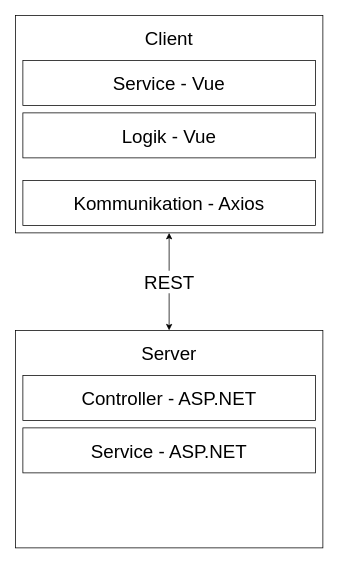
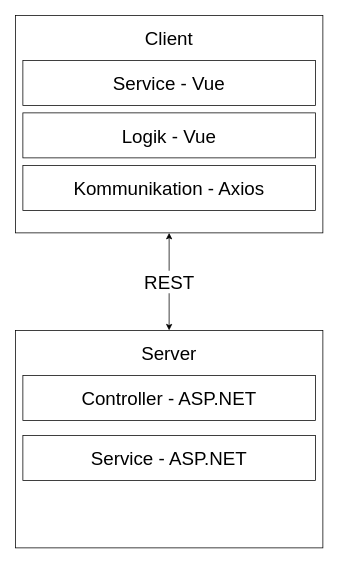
(169, 203) -> (169, 188)
(169, 450) -> (169, 458)
